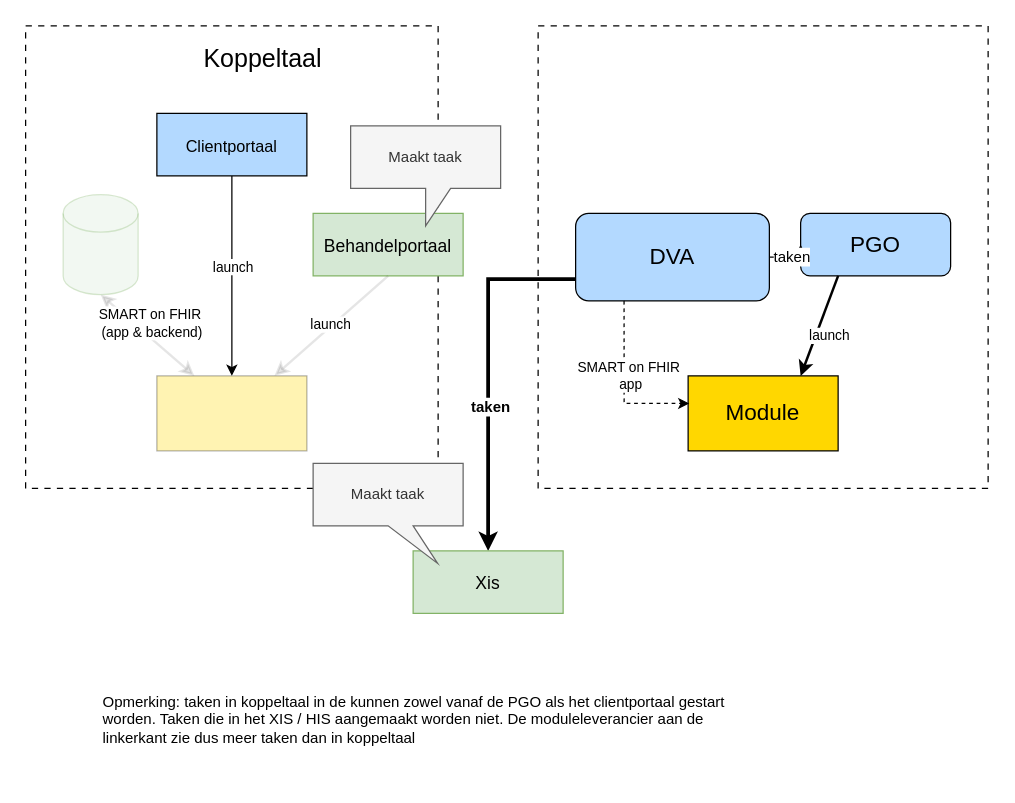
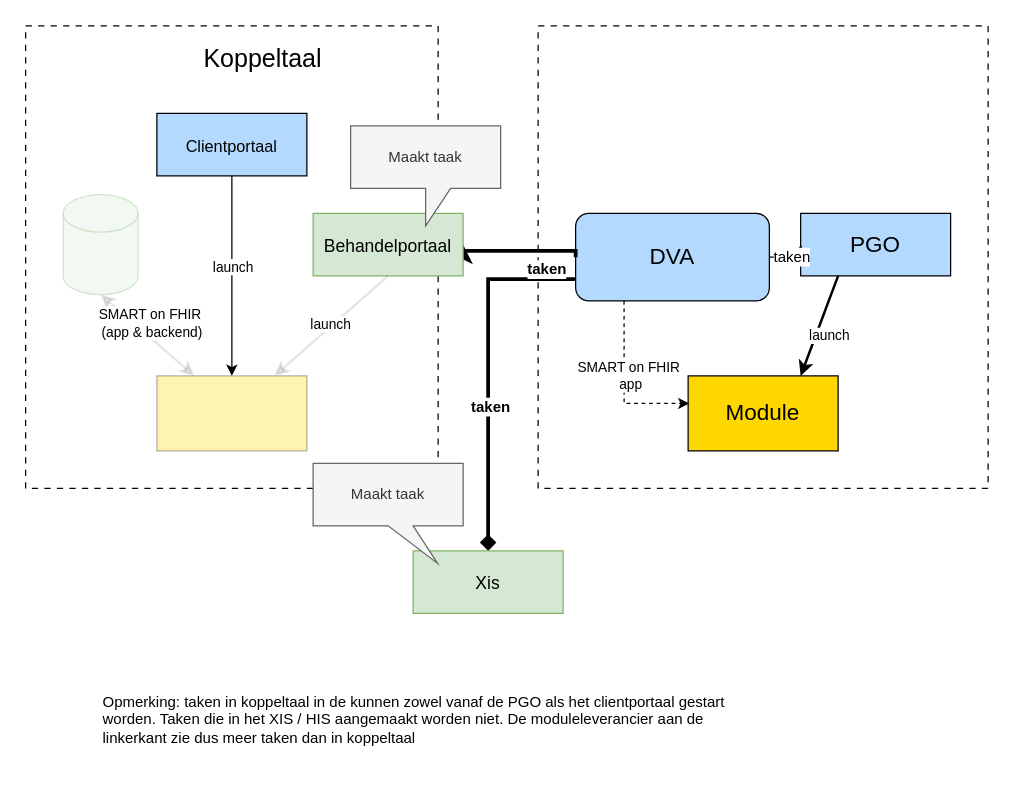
(876, 244) -> (876, 244)
none -> (519, 251)
(488, 535) -> (488, 535)
